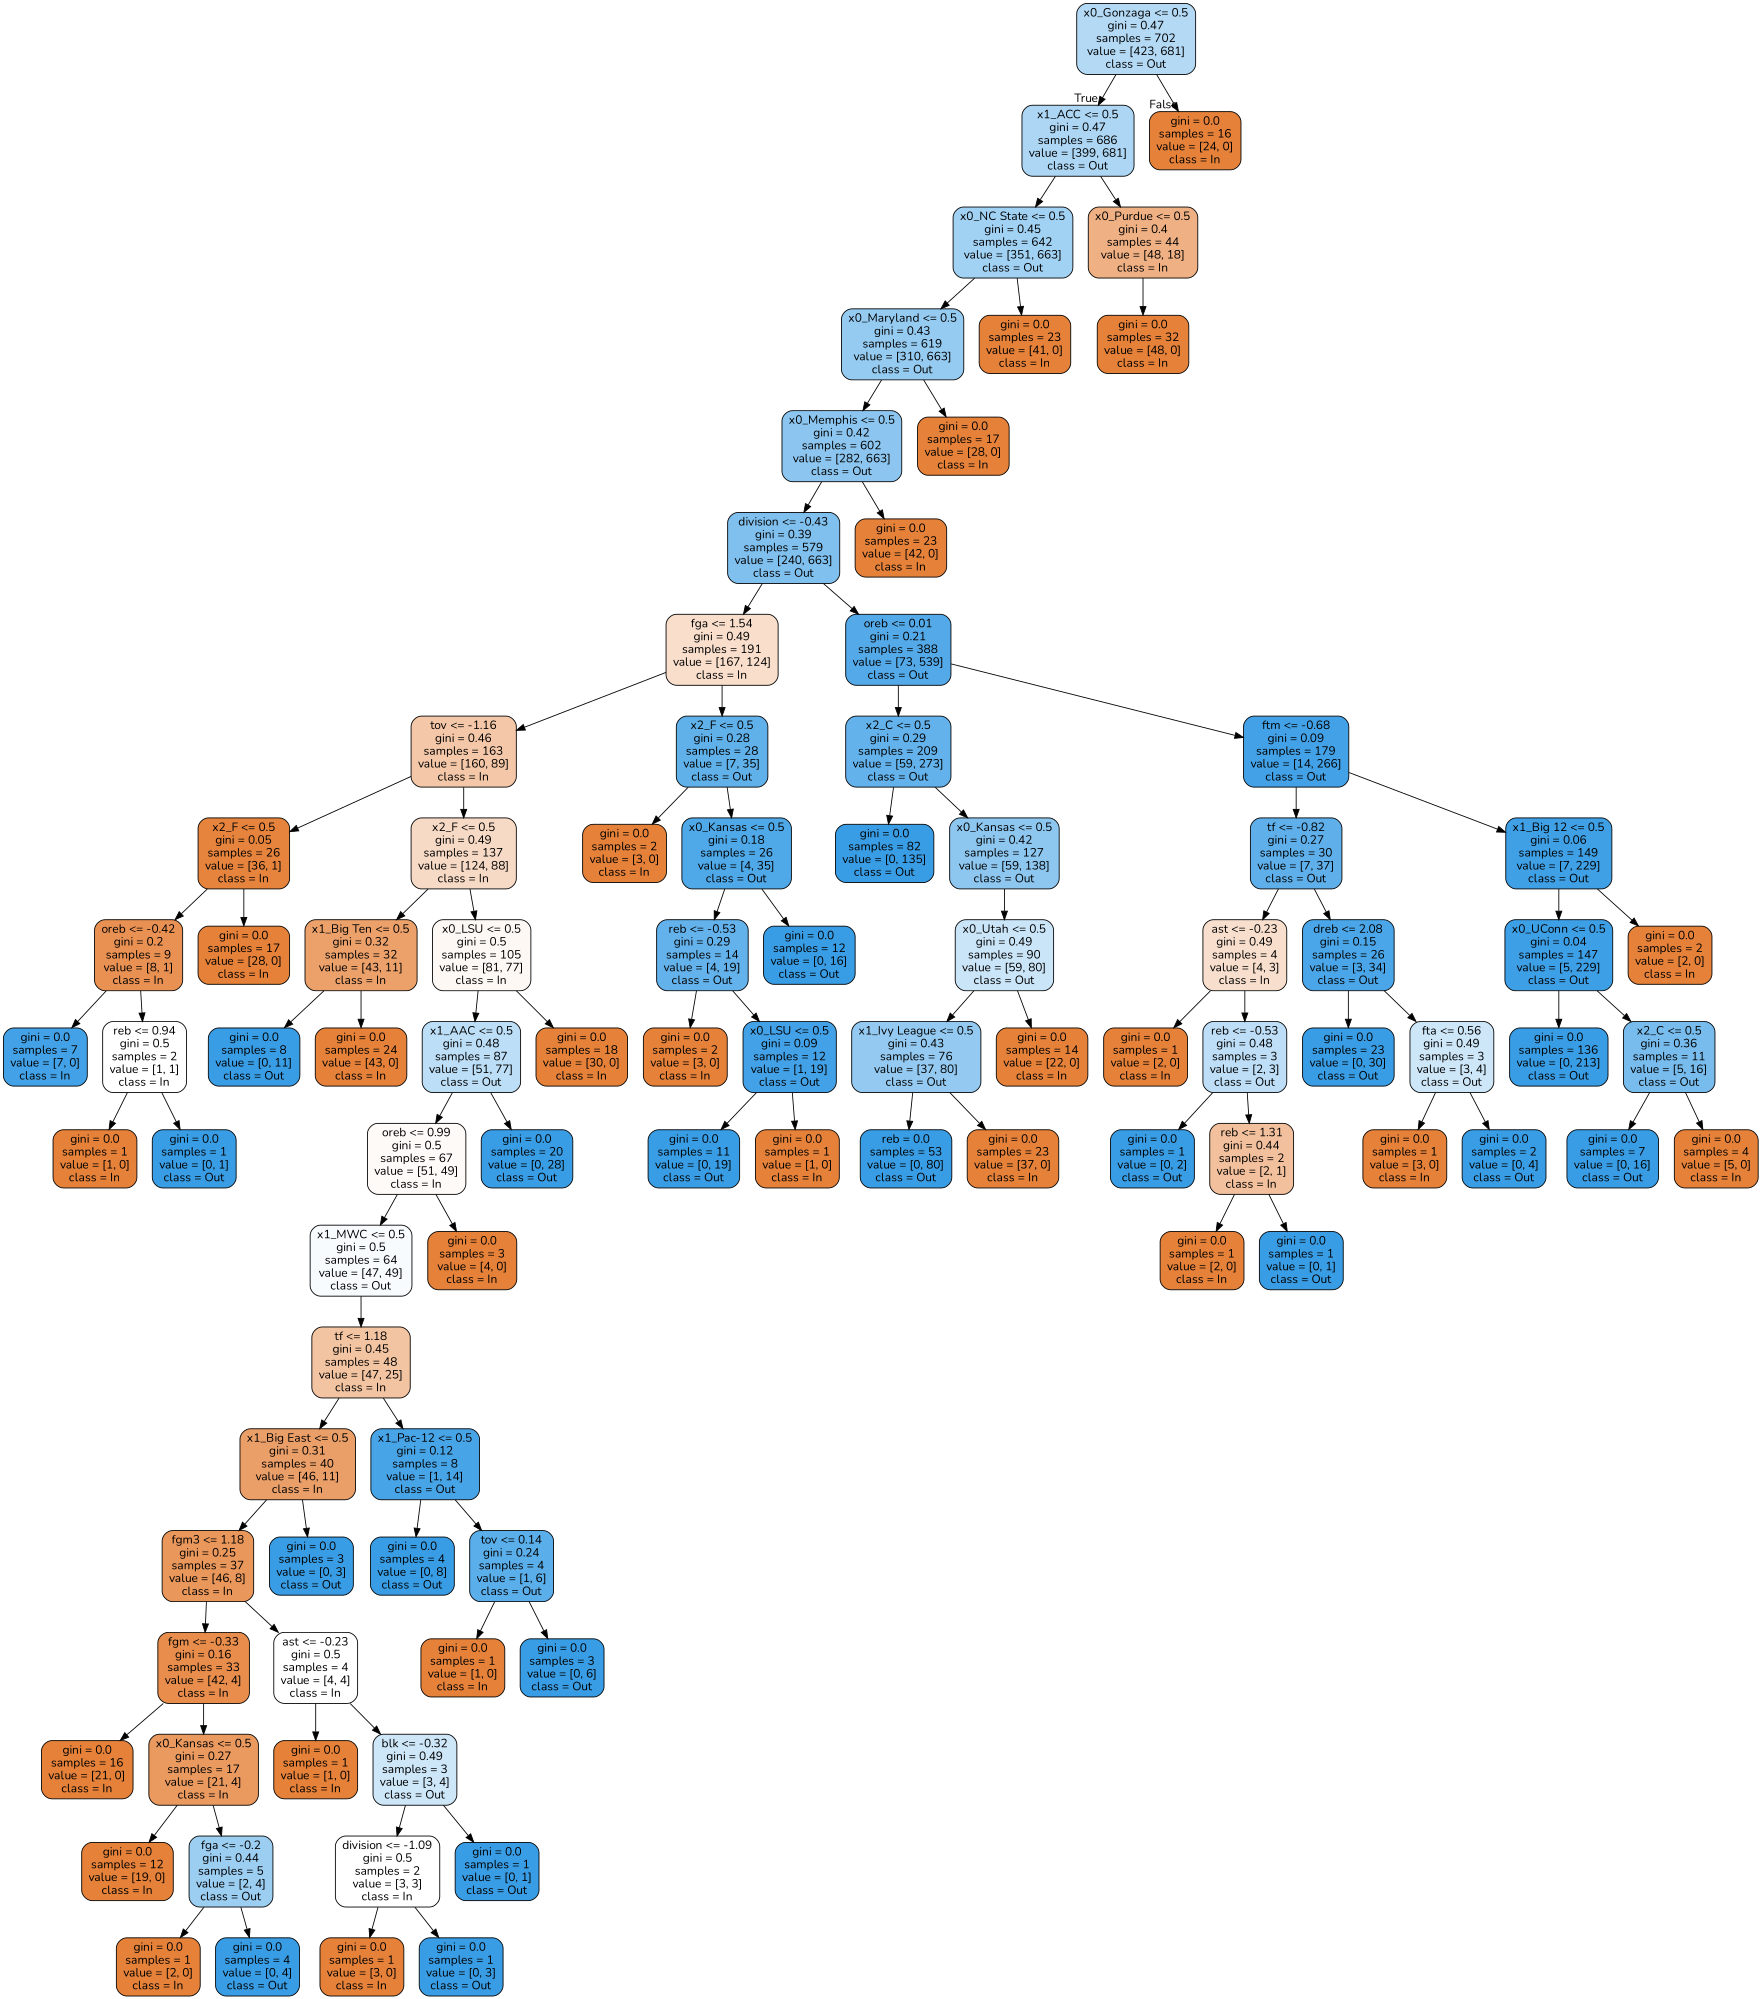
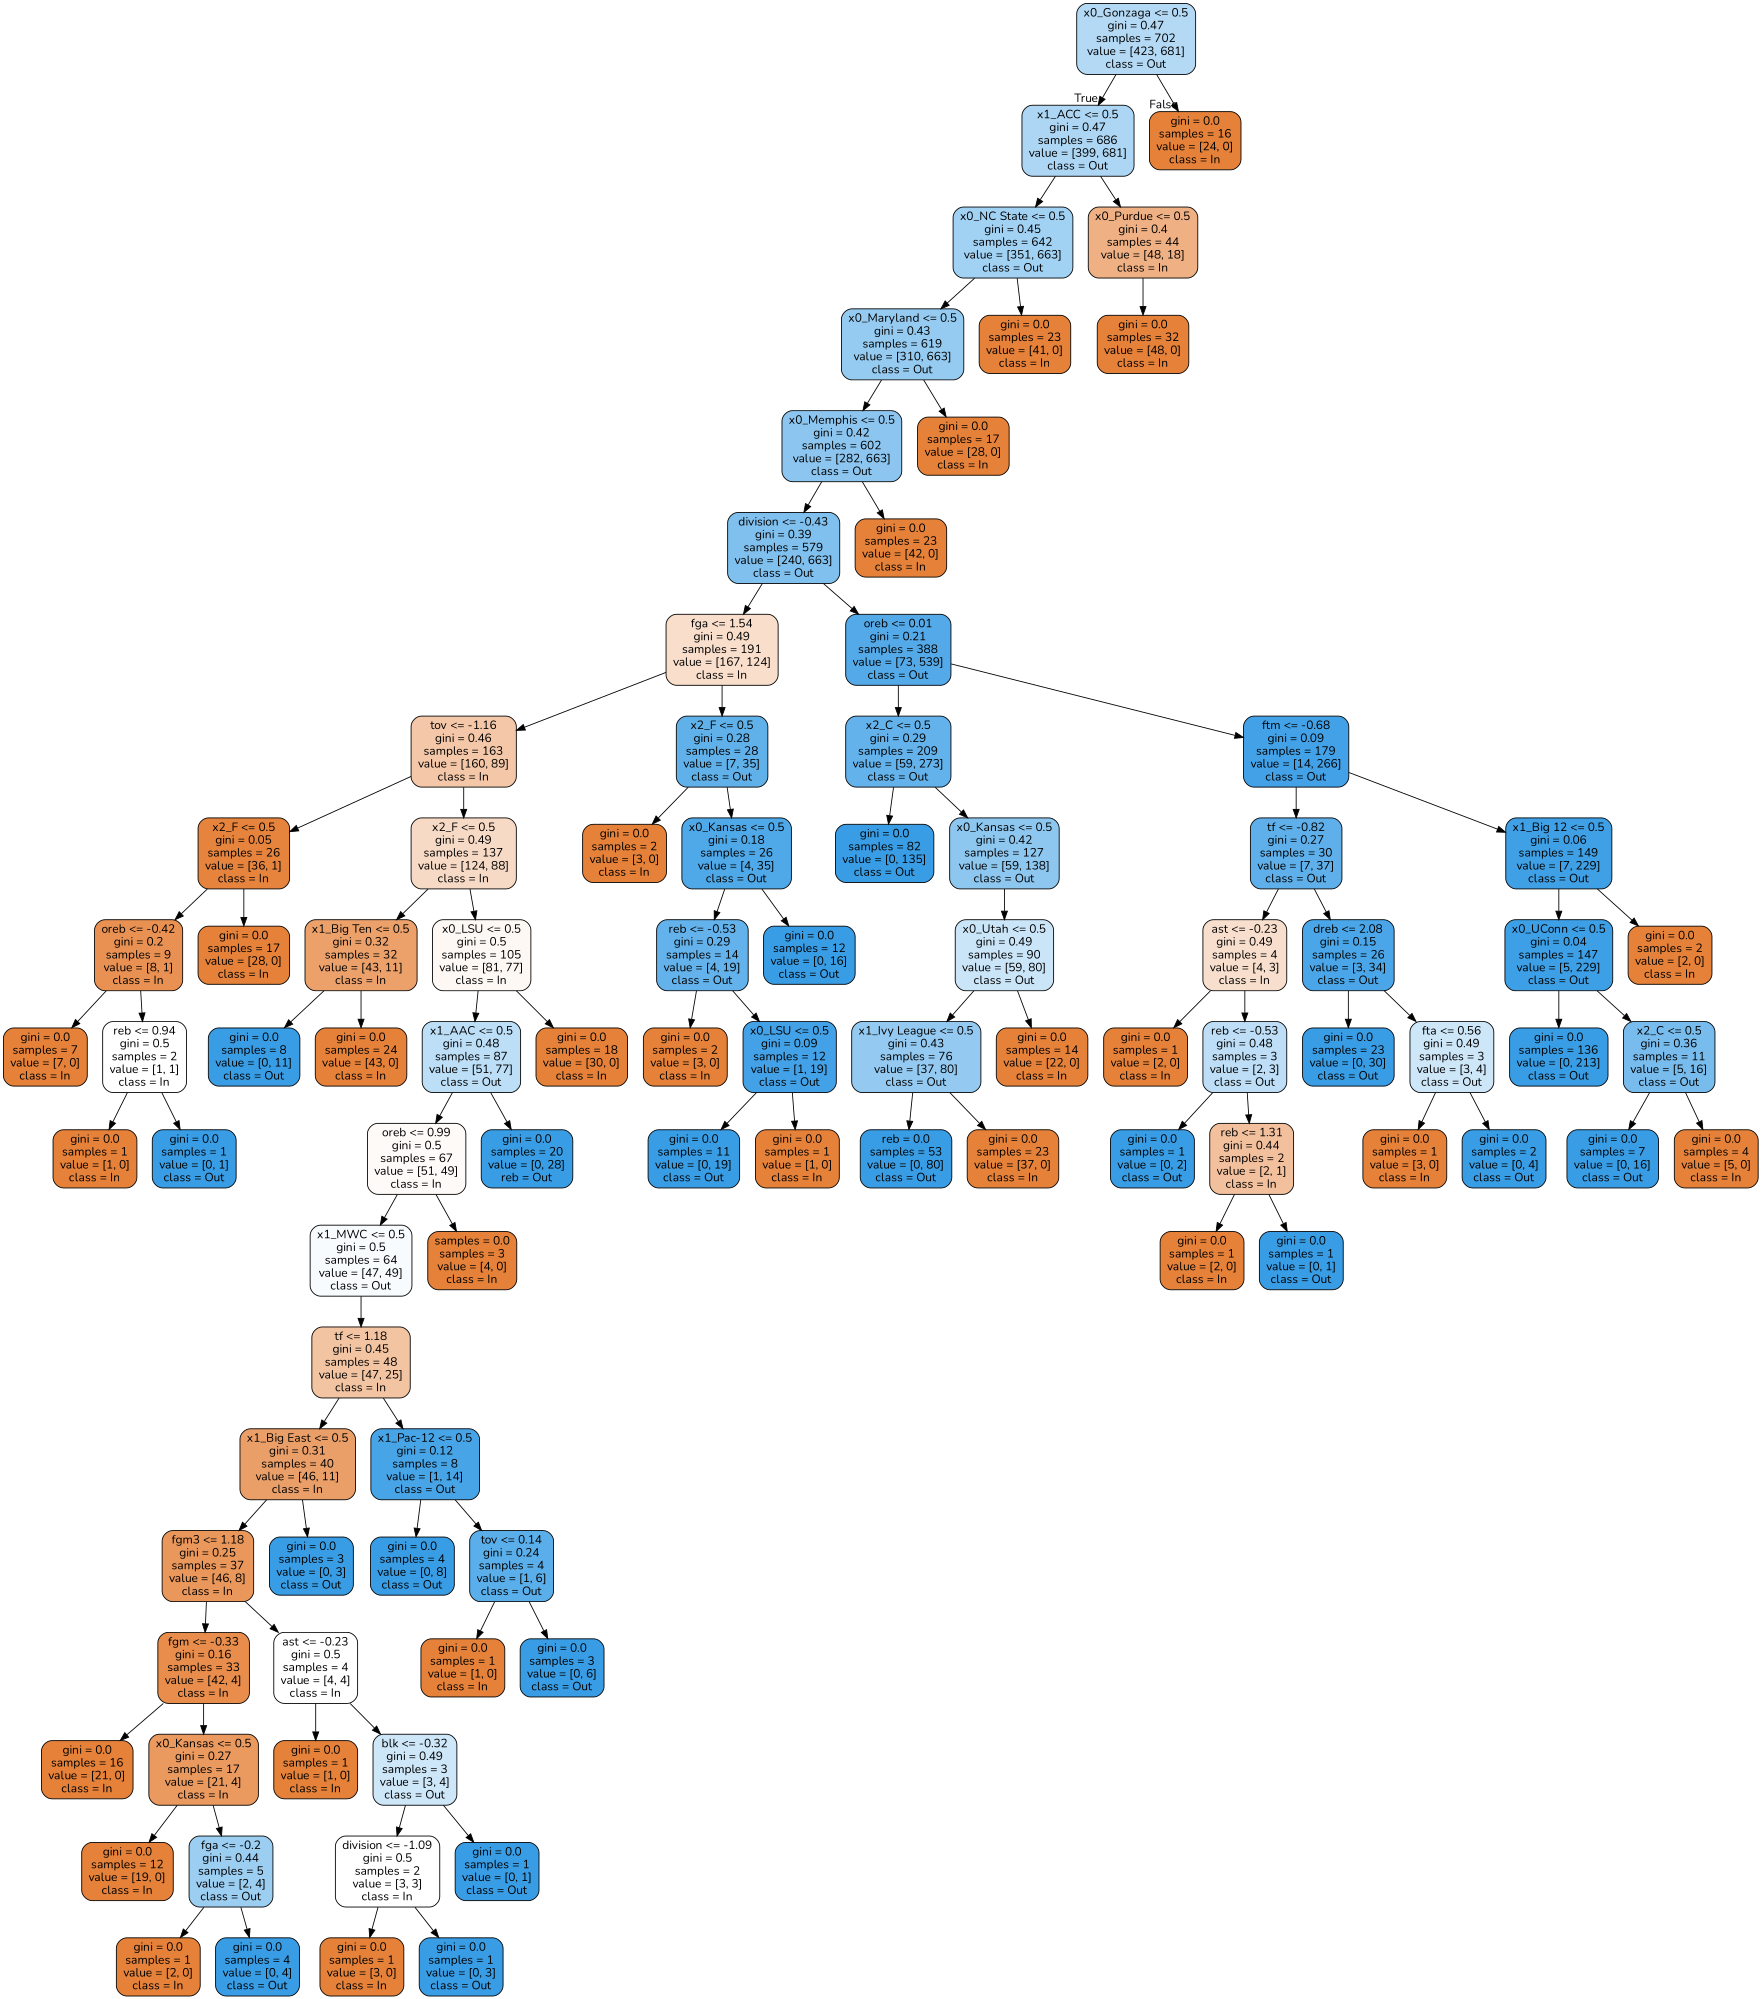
(45, 1057) -> (45, 1057)
(527, 1159) -> (527, 1159)
(472, 1261) -> (472, 1261)
